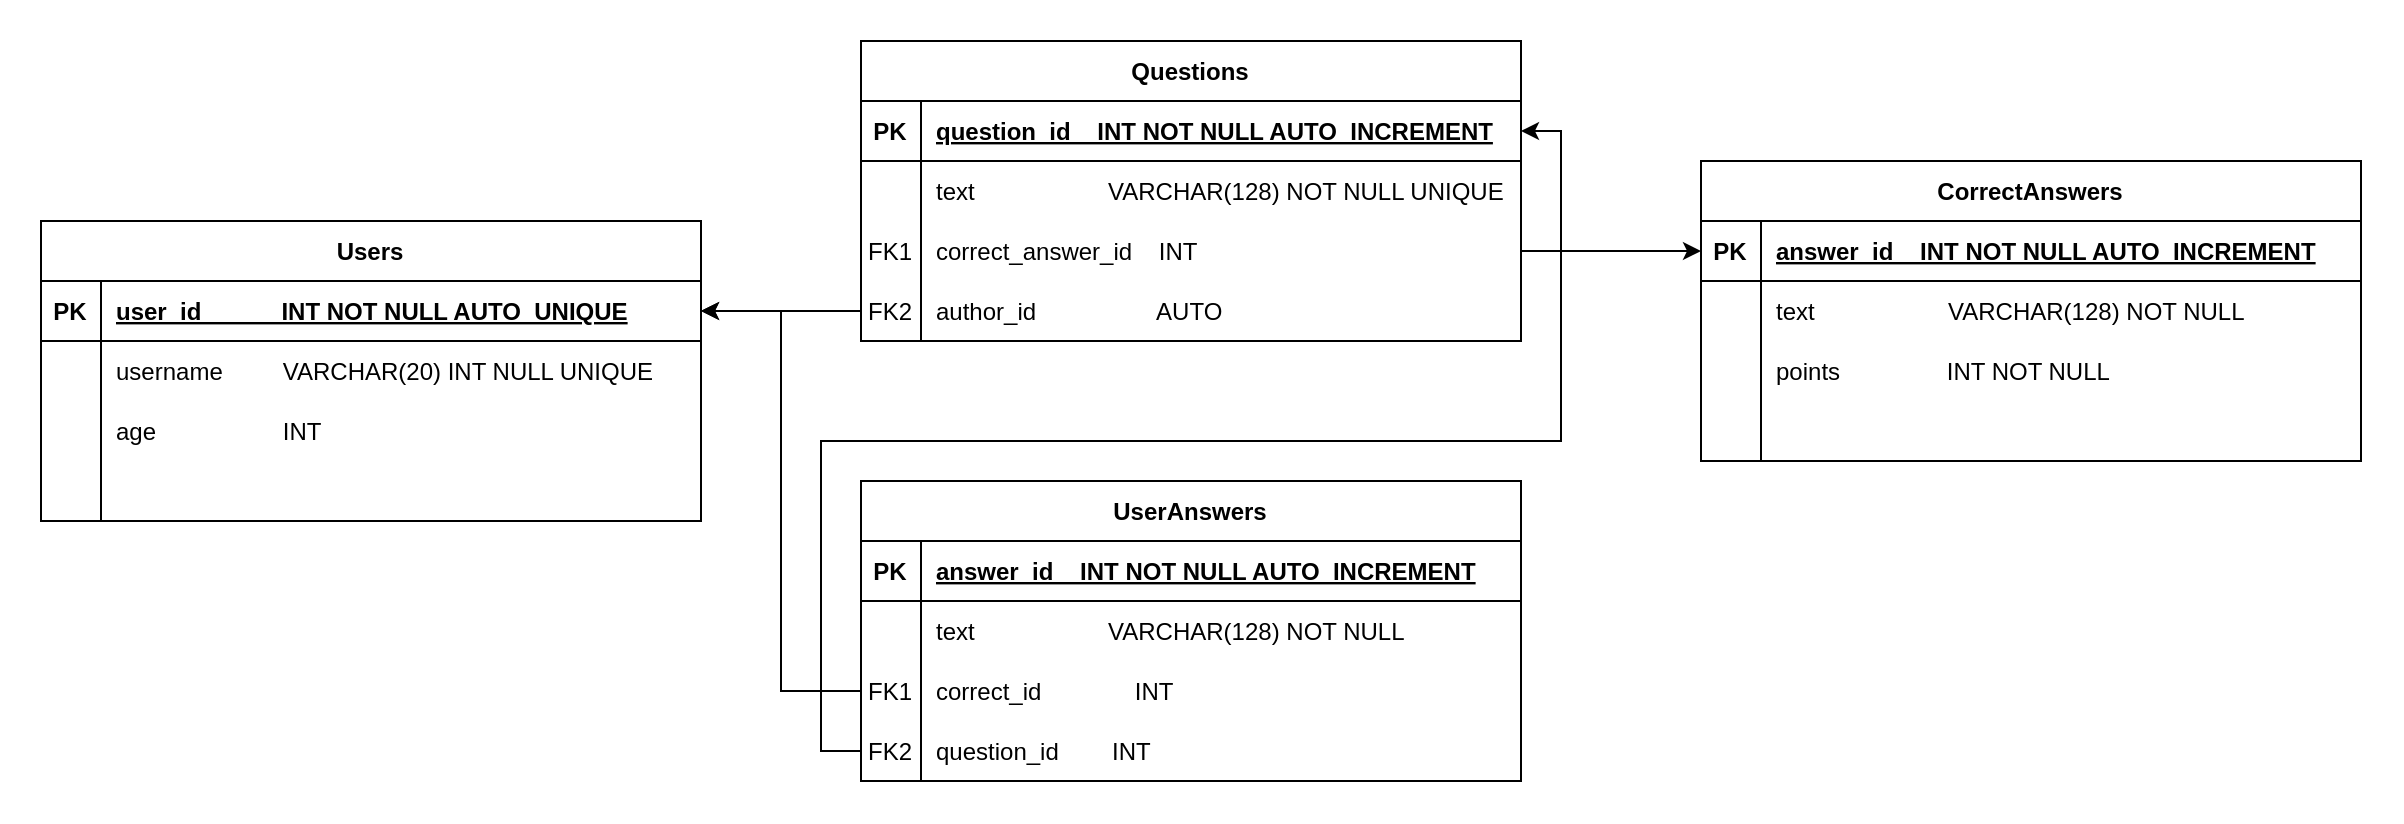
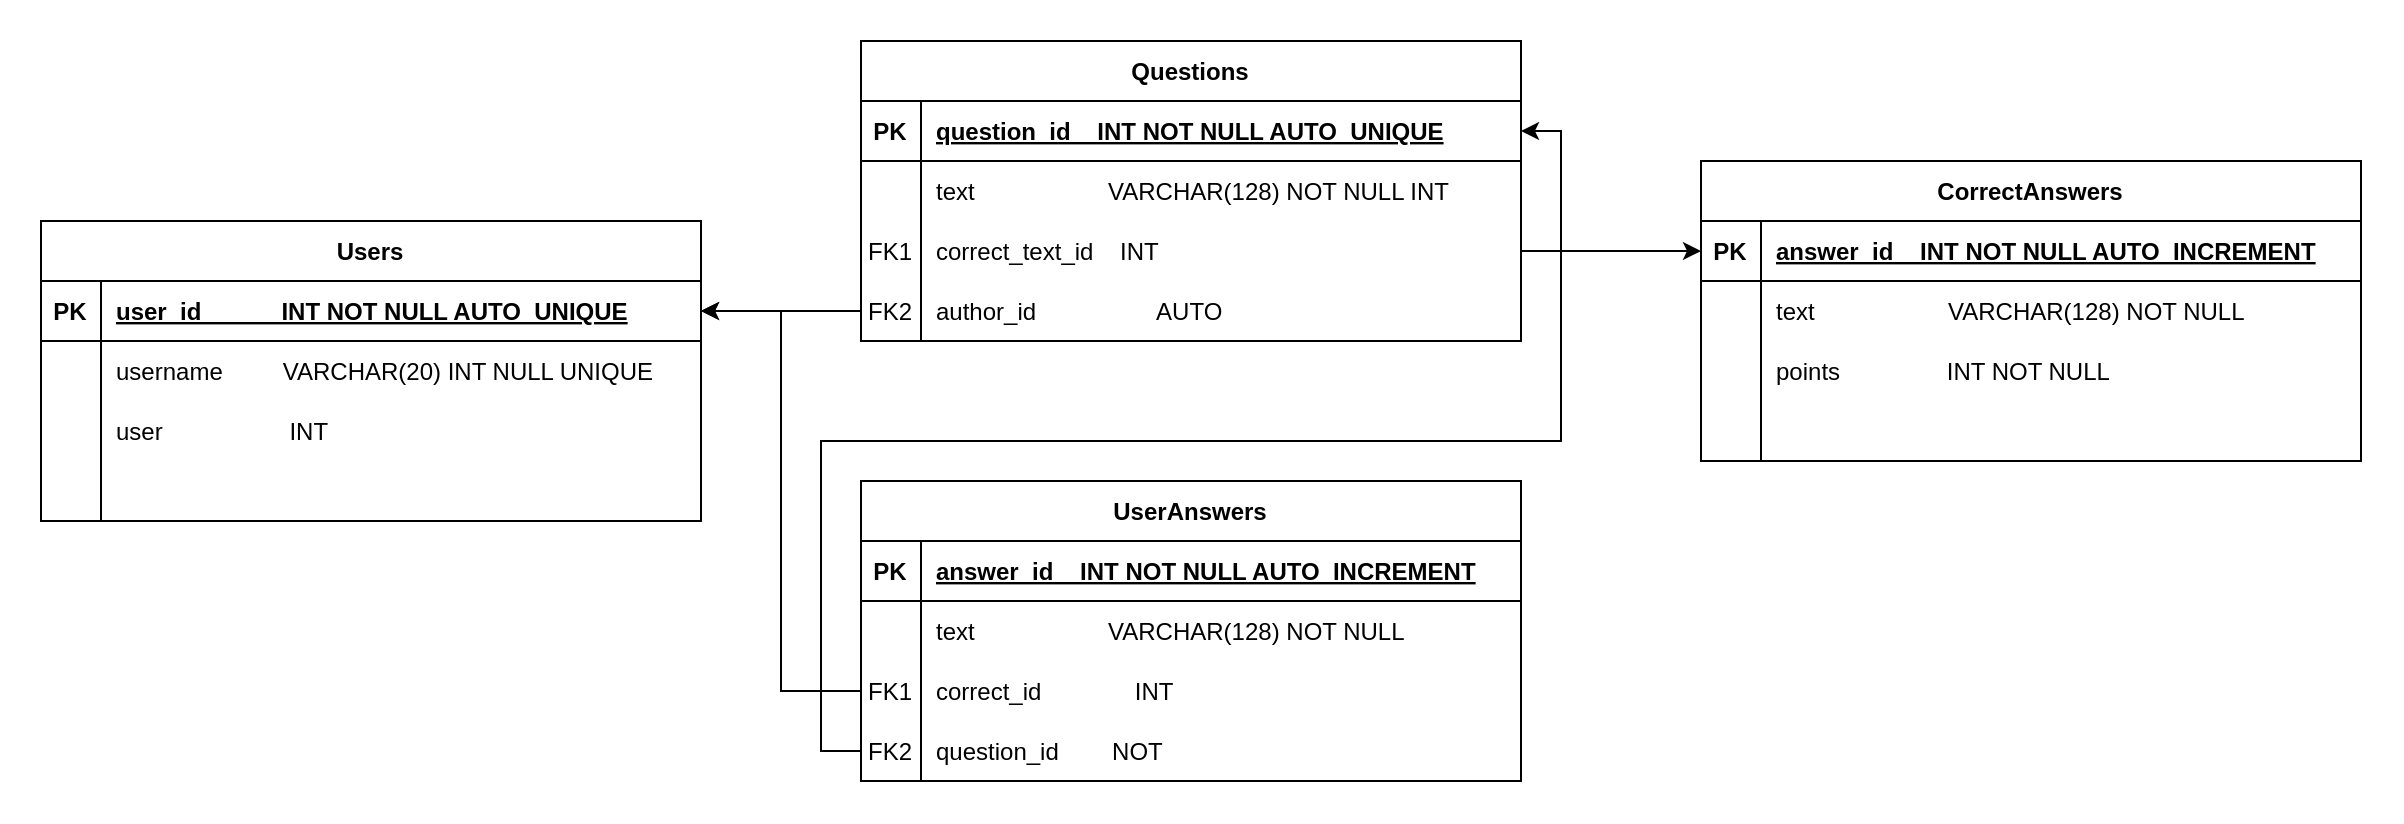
(1203, 132) -> (1182, 132)
(1276, 192) -> (1256, 192)
(1094, 252) -> (1081, 252)
(284, 432) -> (291, 432)
(1078, 752) -> (1078, 752)
